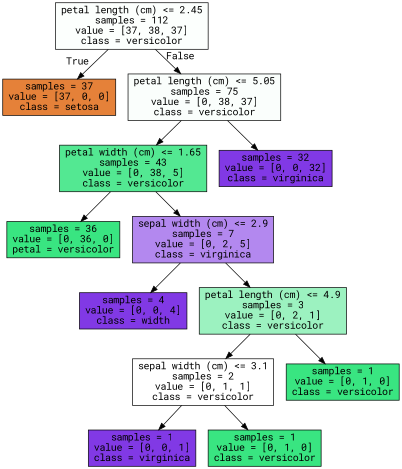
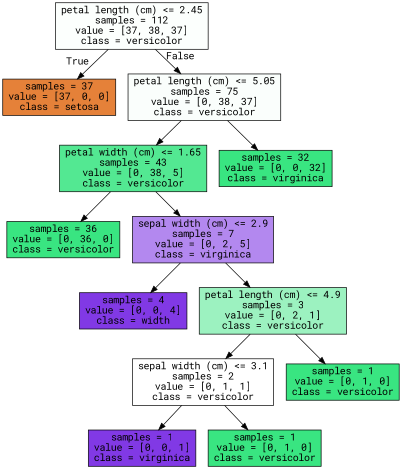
(276, 168) -> (276, 168)
(63, 240) -> (63, 240)
